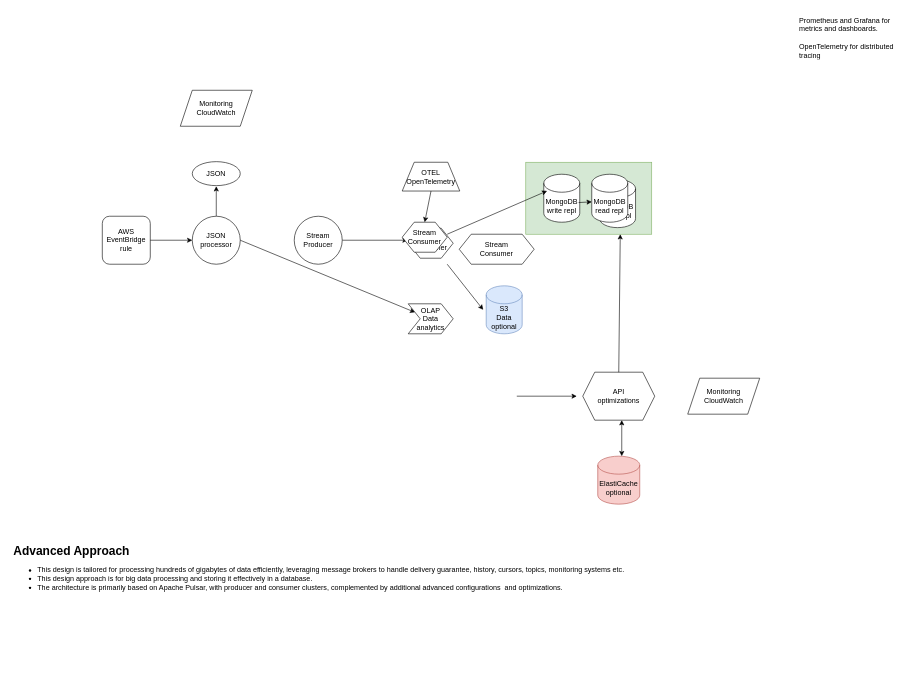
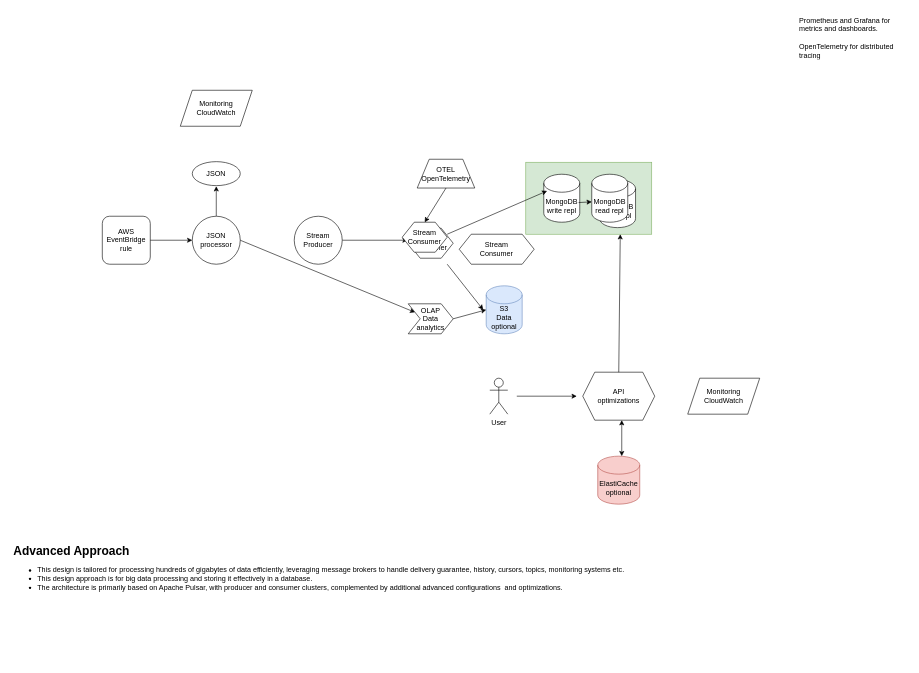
(431, 177) -> (446, 174)
none -> (468, 315)
none -> (499, 396)
